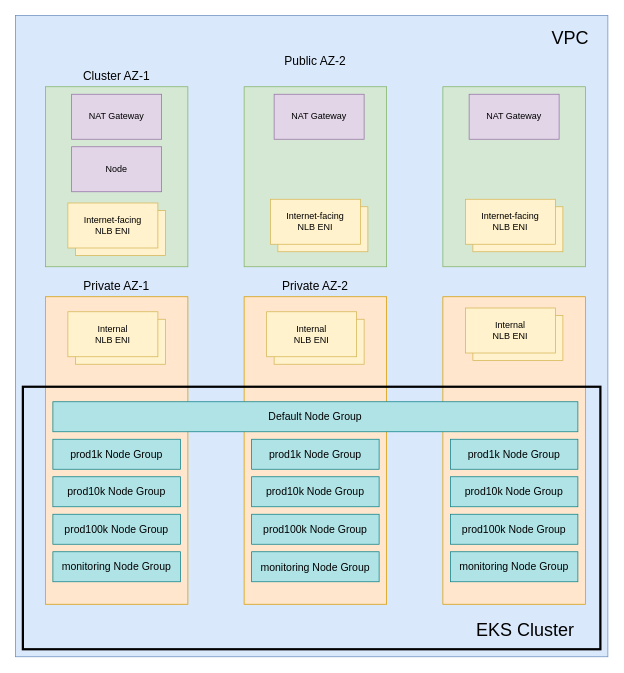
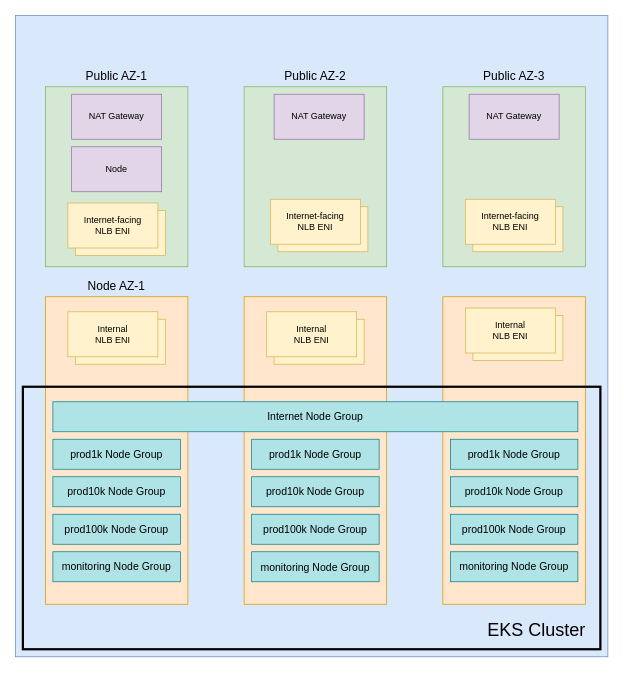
(570, 38) -> none
(315, 60) -> (315, 75)
(117, 75) -> (117, 75)
none -> (514, 75)
(117, 285) -> (117, 285)
(315, 285) -> none
(315, 417) -> (315, 417)
(525, 630) -> (537, 630)
